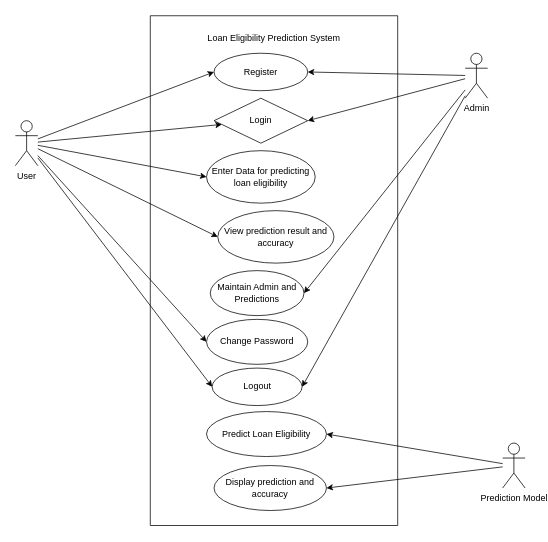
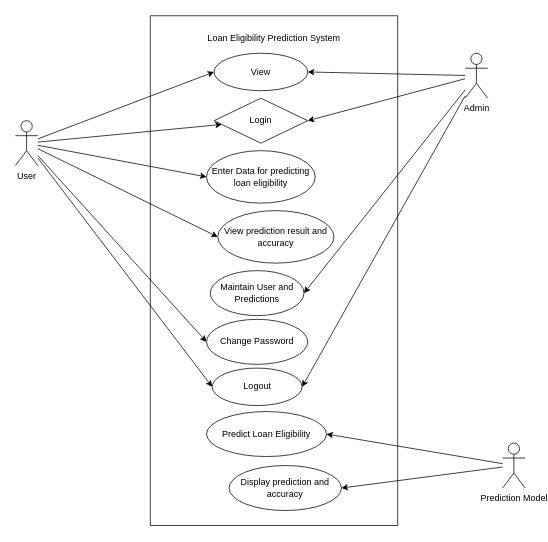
(261, 72) -> (261, 72)
(257, 293) -> (257, 293)
(270, 488) -> (285, 488)
